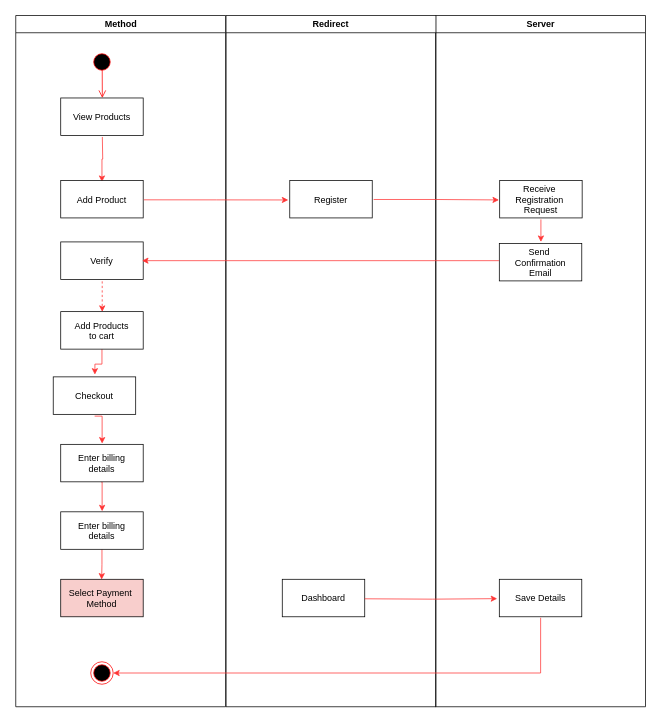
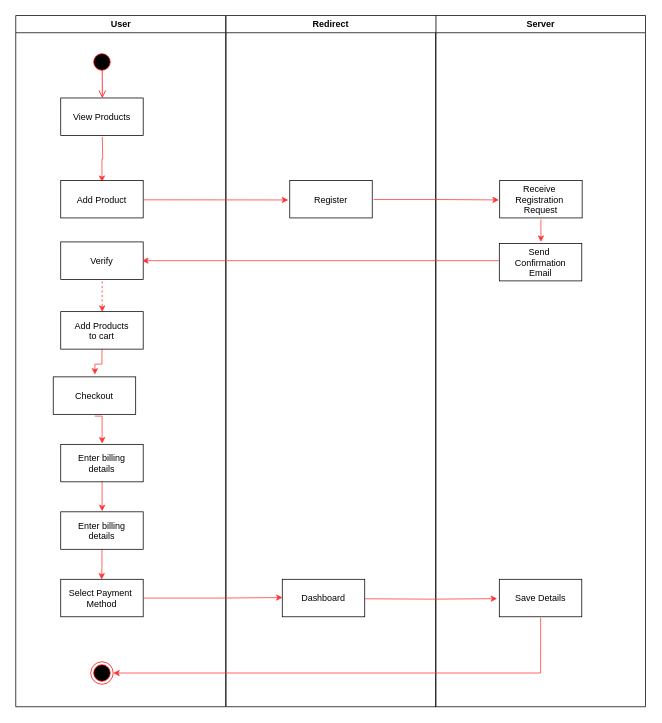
(121, 24) -> (121, 24)
(102, 598) -> (102, 598)
none -> (262, 598)
